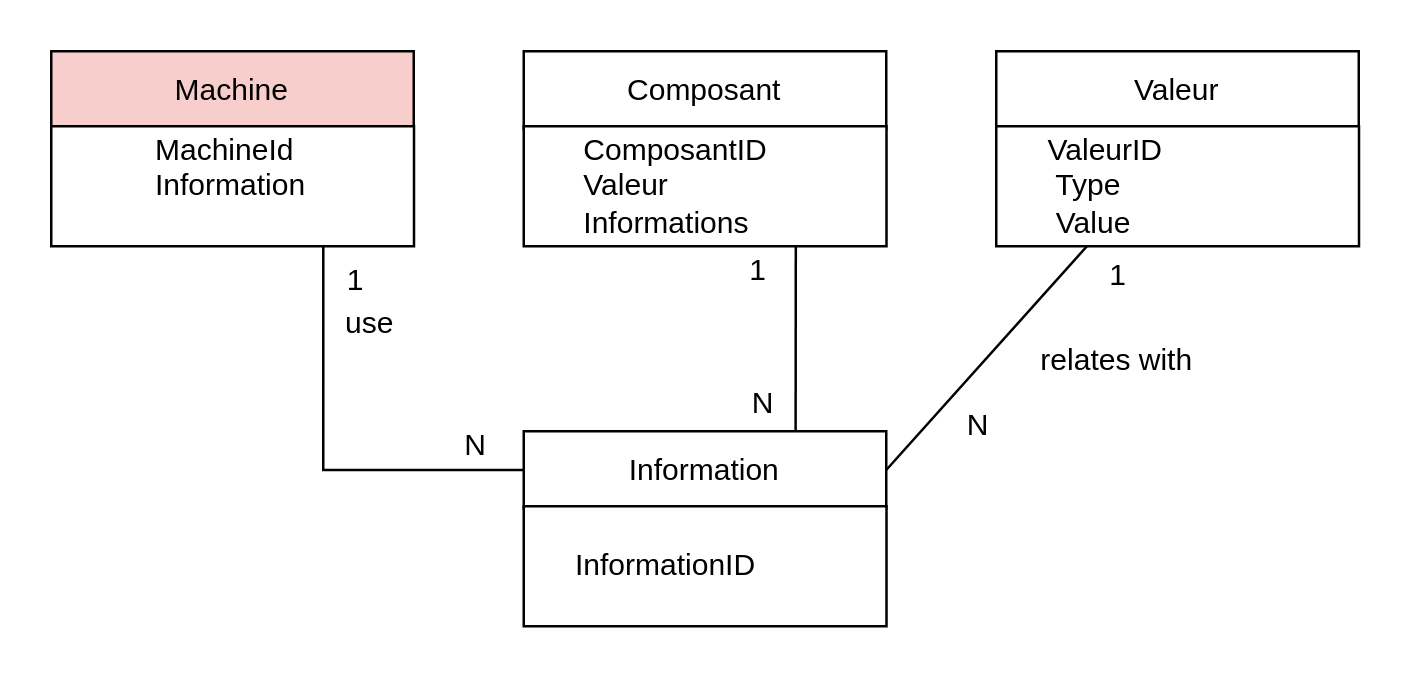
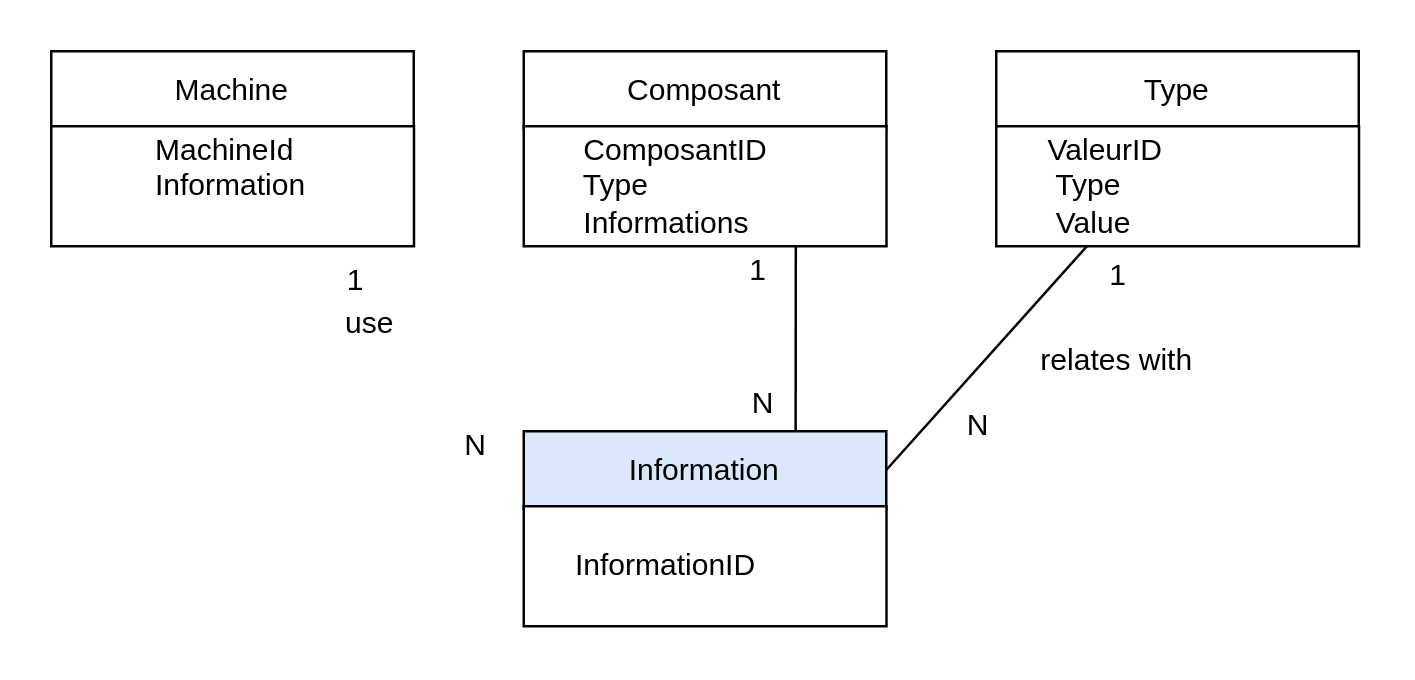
(233, 90) -> (233, 90)
(1178, 91) -> (1178, 91)
(648, 184) -> (648, 184)
(323, 458) -> none
(705, 470) -> (705, 470)
